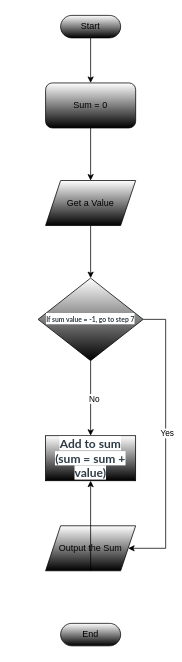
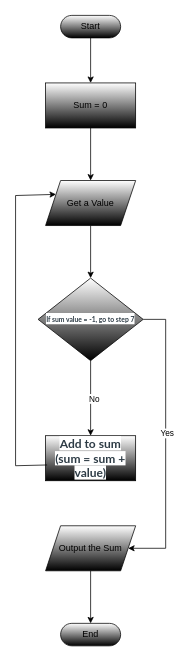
(90, 105) -> (90, 105)
none -> (15, 336)
(90, 512) -> (90, 594)
